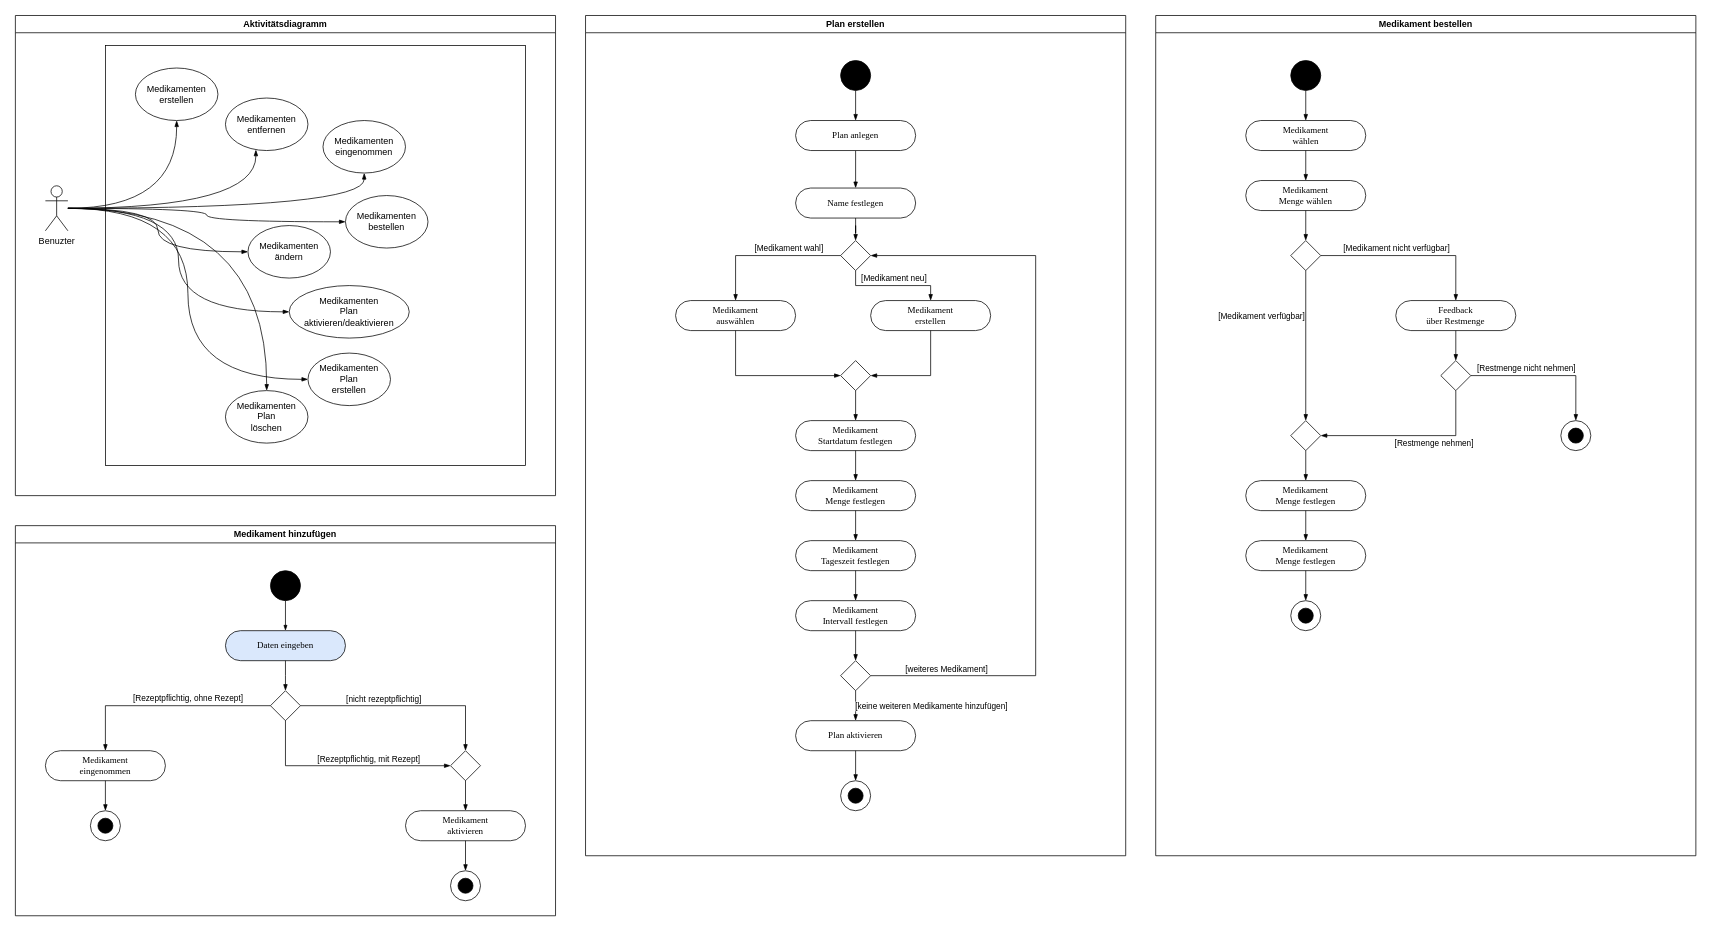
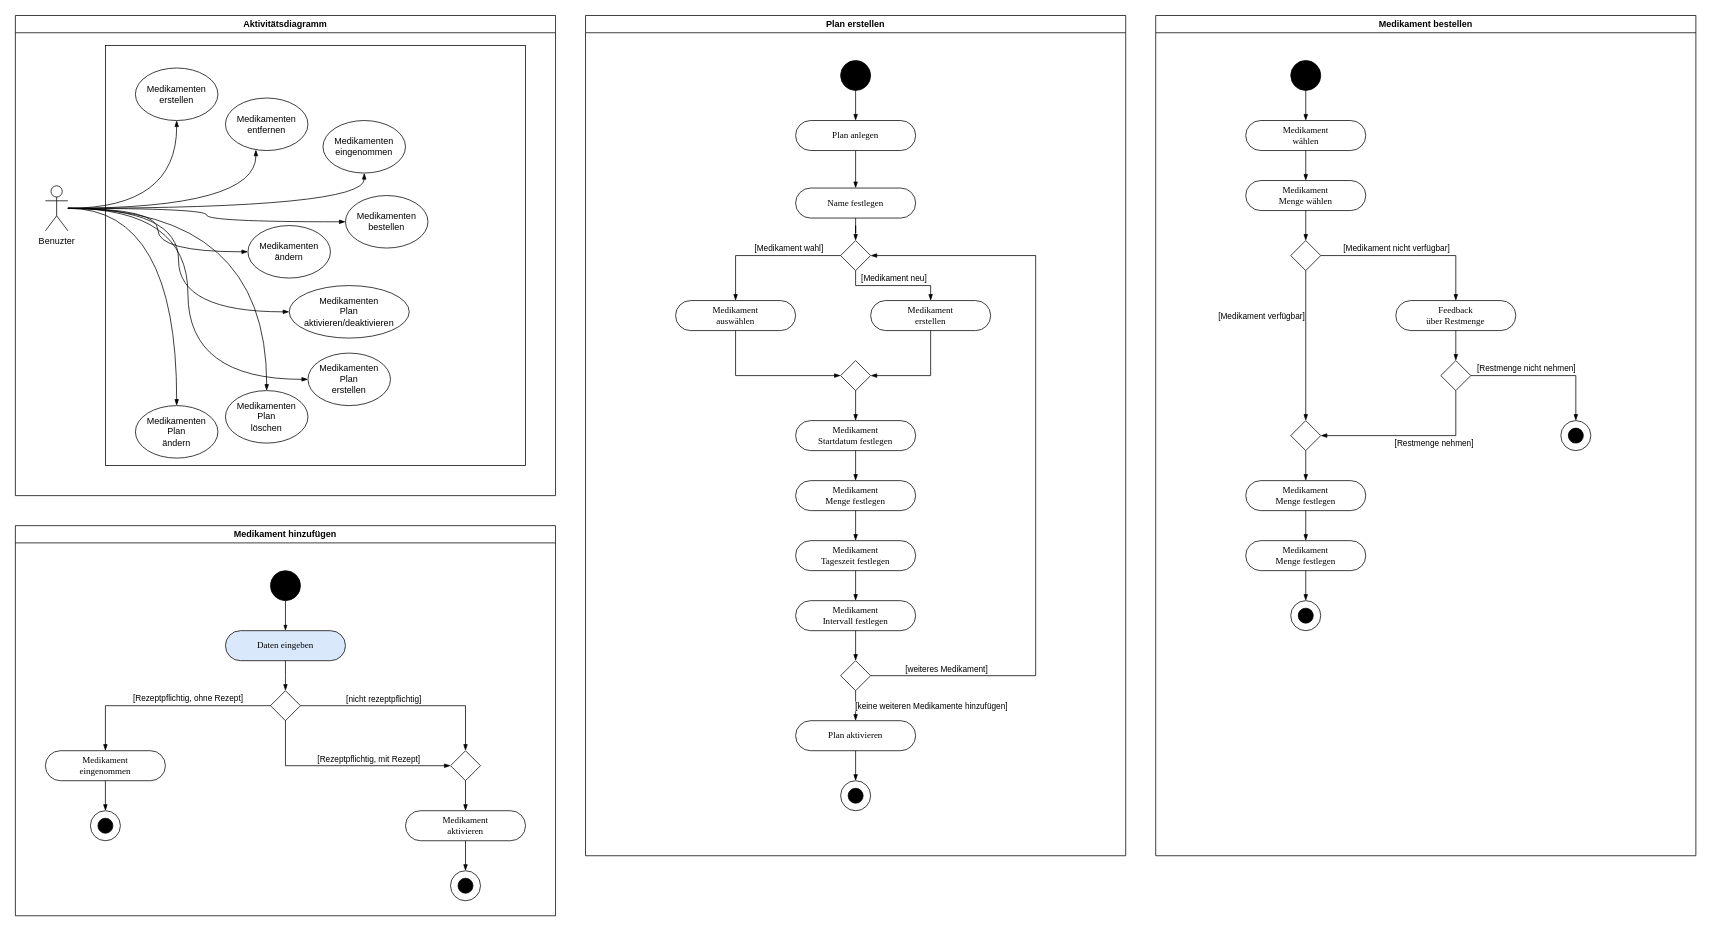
none -> (162, 287)
none -> (177, 432)
